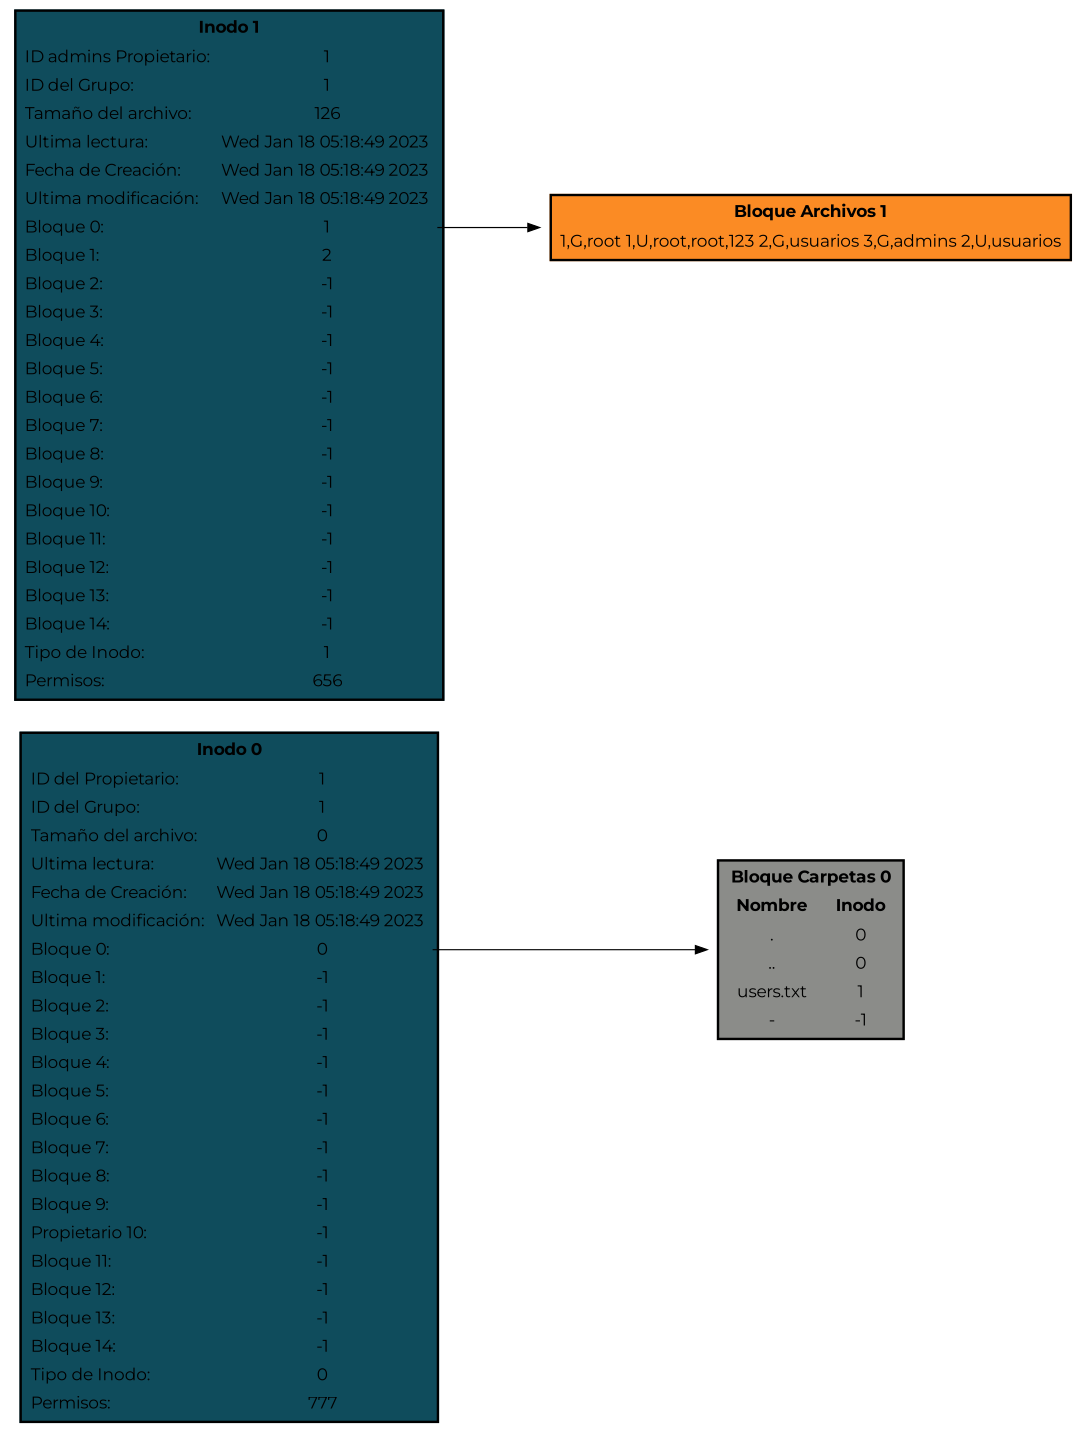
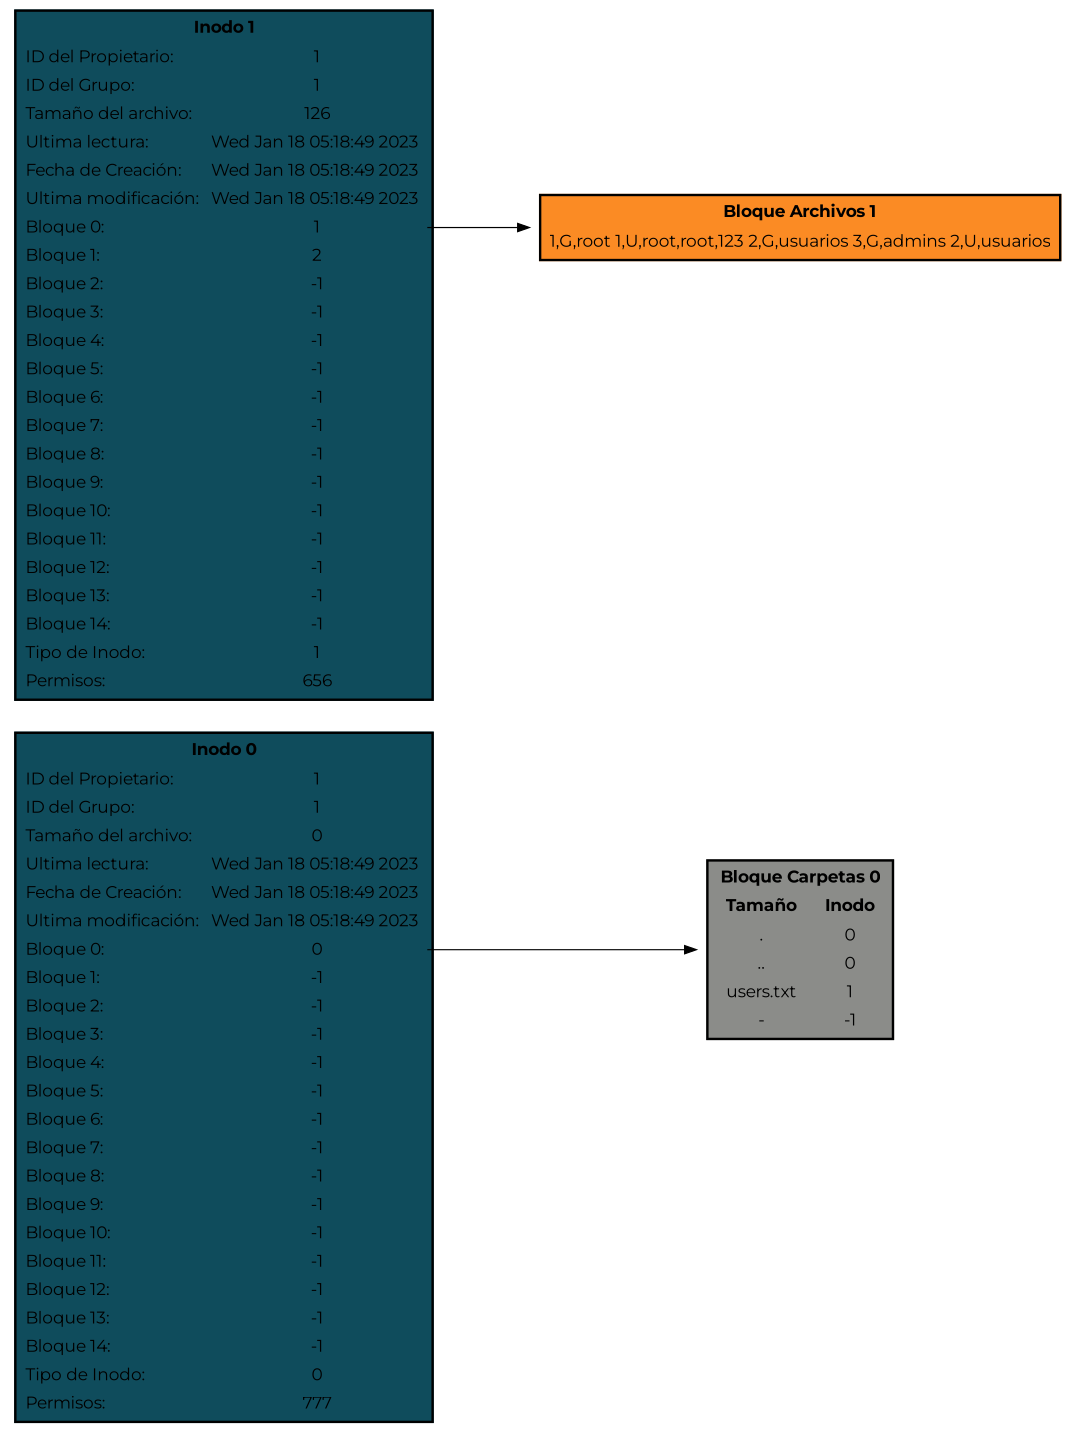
(118, 57) -> (100, 57)
(772, 906) -> (762, 906)
(89, 1233) -> (69, 1233)
